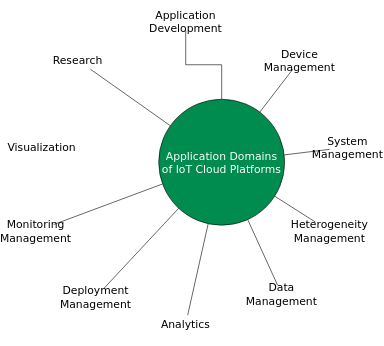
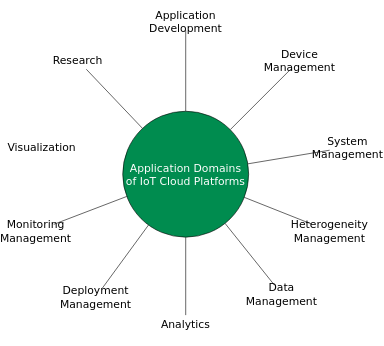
(222, 162) -> (186, 174)
